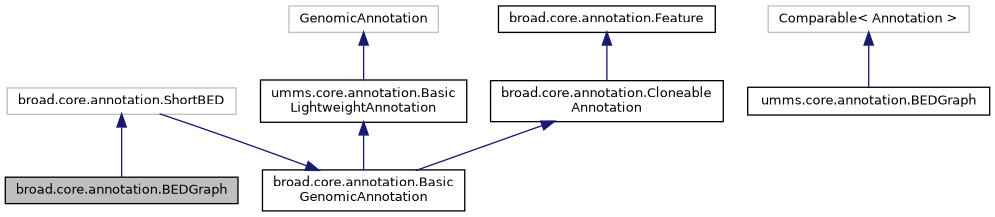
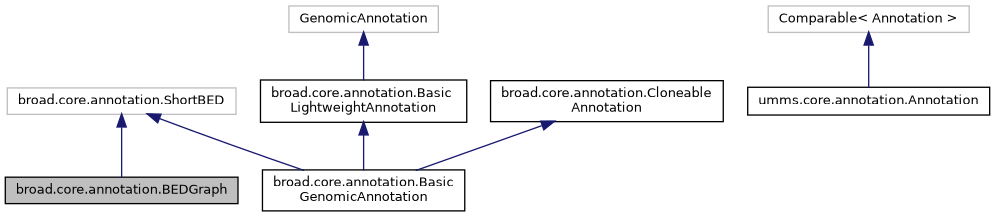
(607, 19) -> none
(364, 101) -> (364, 101)
(869, 101) -> (869, 101)
(233, 139) -> (232, 145)
